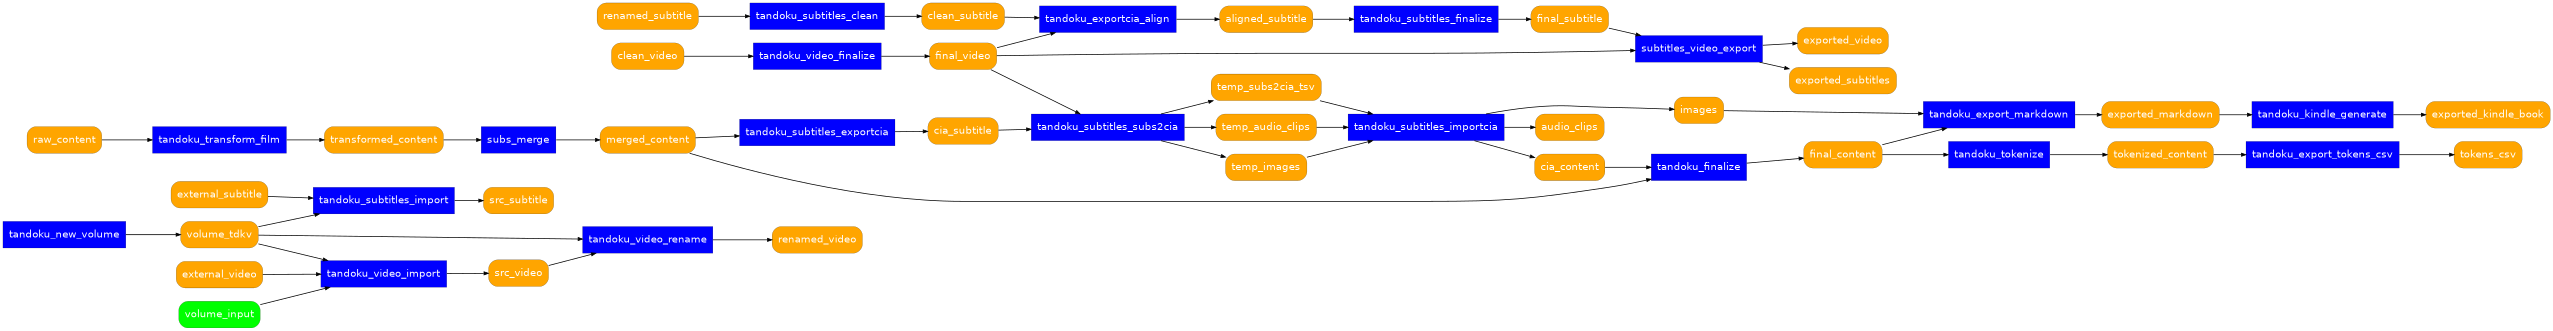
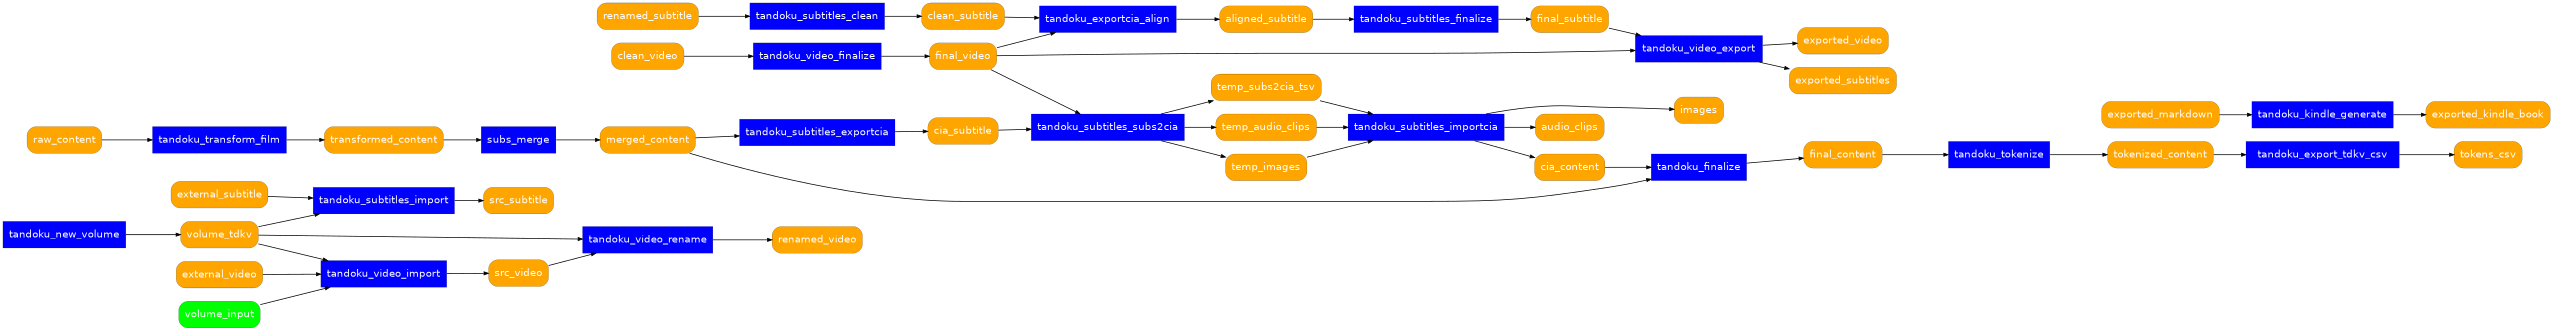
(1699, 49) -> (1699, 49)
(1999, 115) -> none
(2323, 155) -> (2323, 155)
